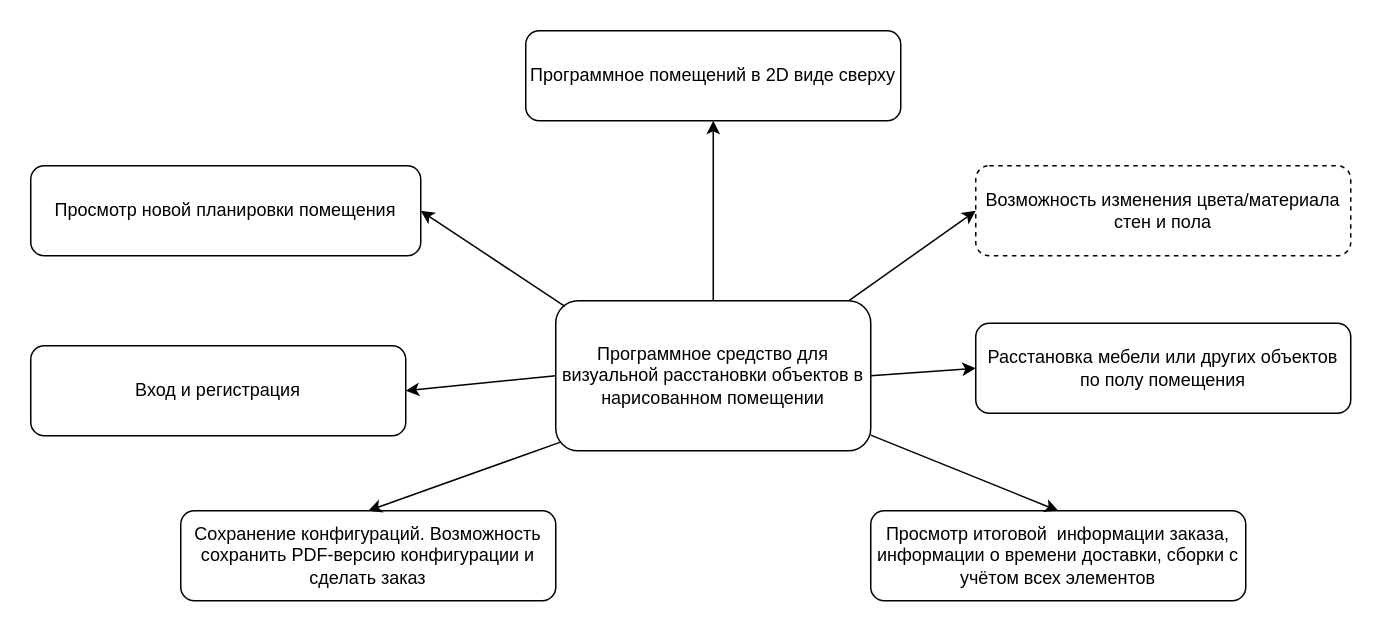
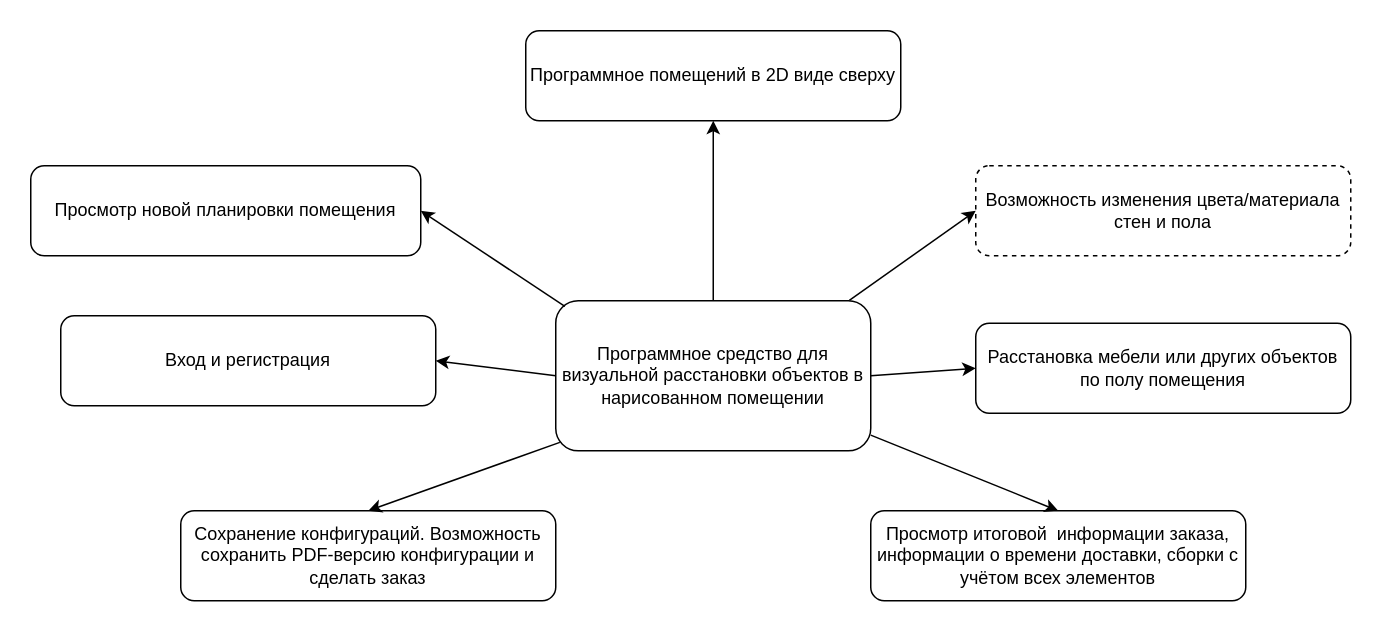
(218, 391) -> (248, 361)
